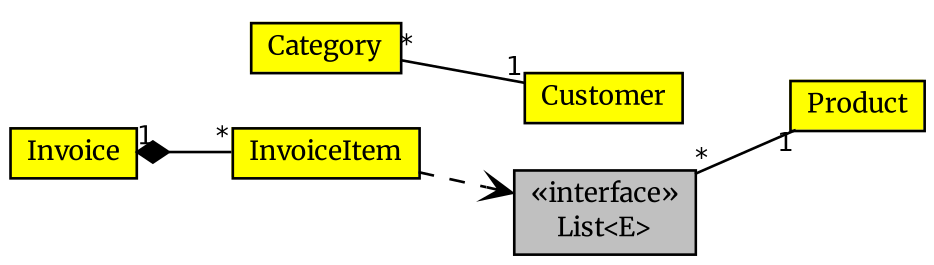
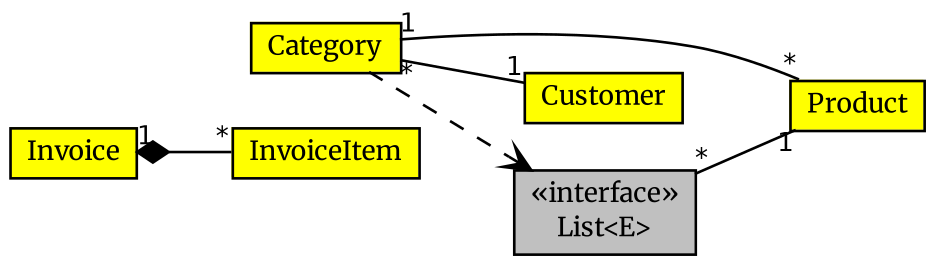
none -> (602, 37)
(452, 180) -> (439, 114)
